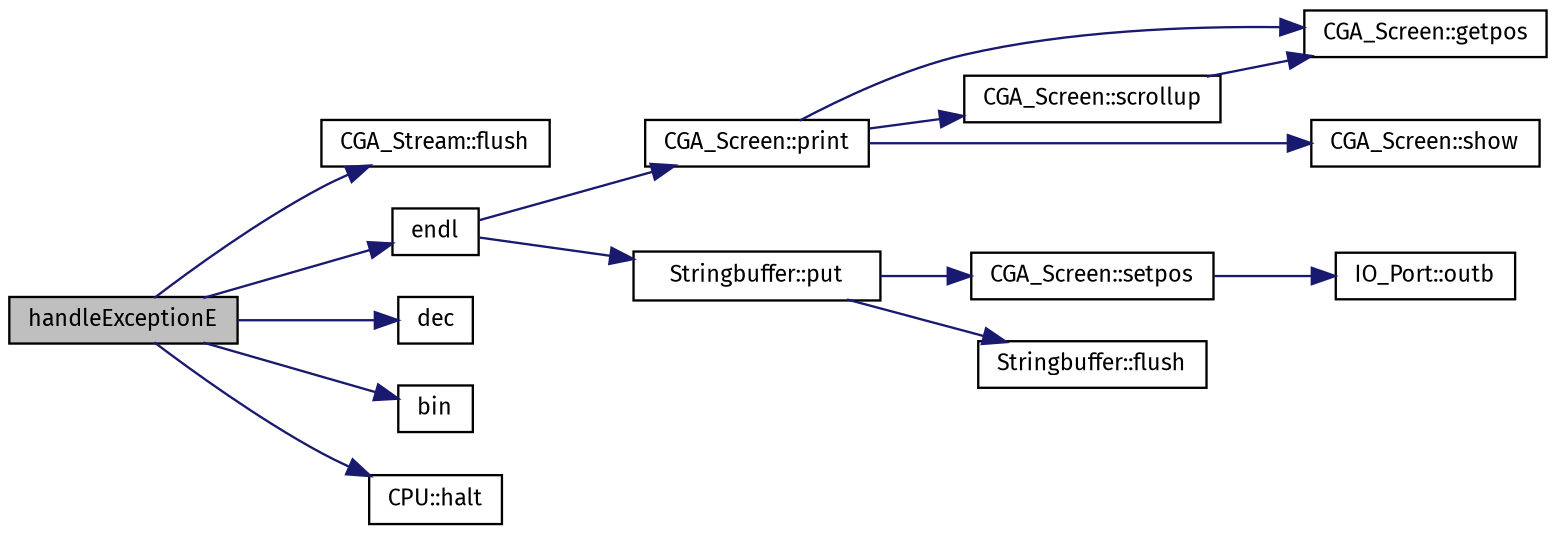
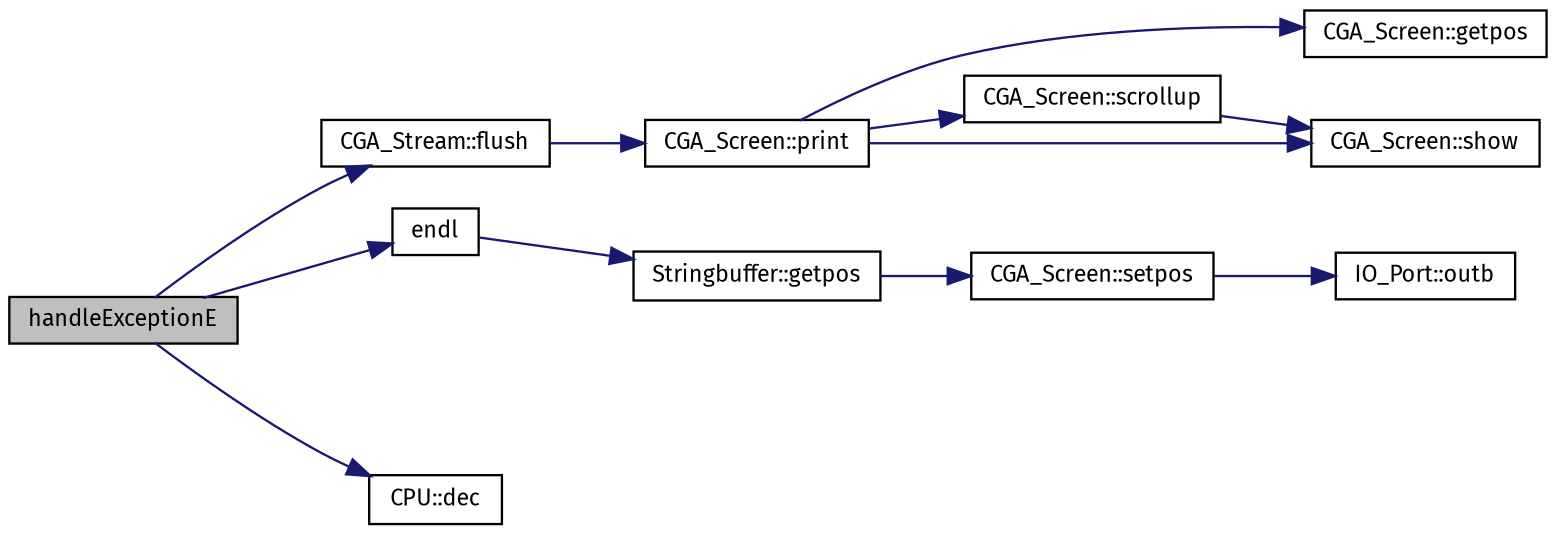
(1247, 69) -> (1254, 120)
(565, 196) -> (586, 143)
(757, 276) -> (757, 276)
(436, 320) -> none
(1092, 365) -> none
(436, 409) -> none
(436, 500) -> (436, 500)
